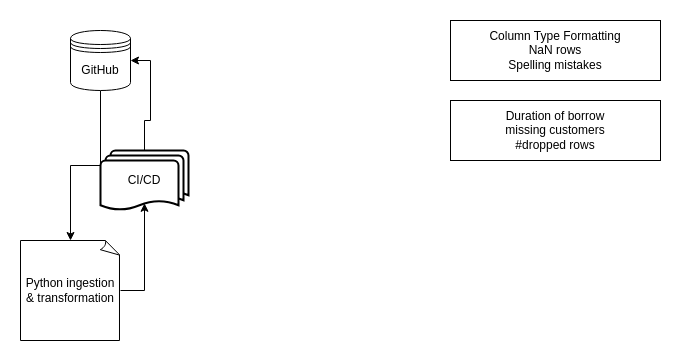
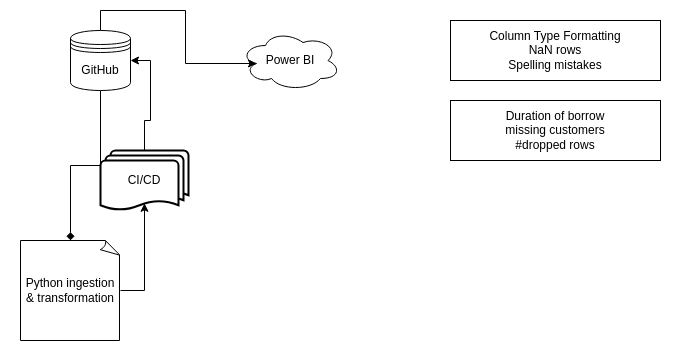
none -> (186, 17)
none -> (291, 61)
(71, 232) -> (71, 232)
